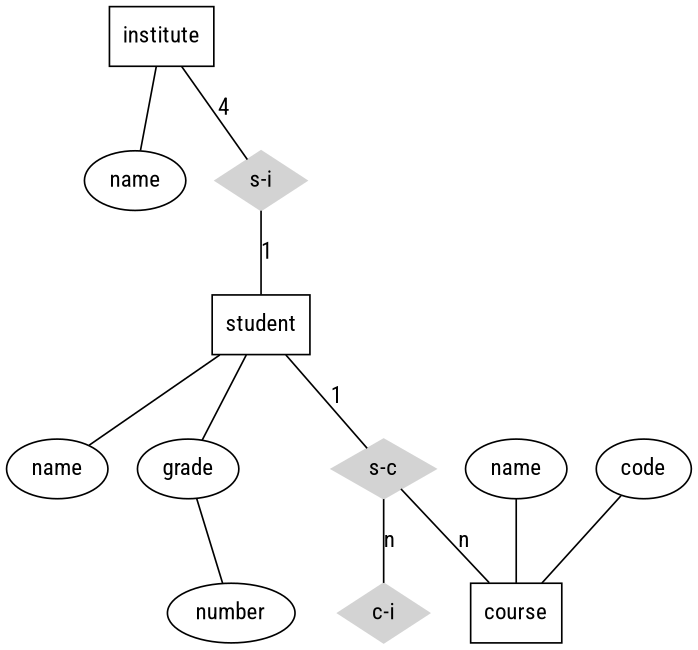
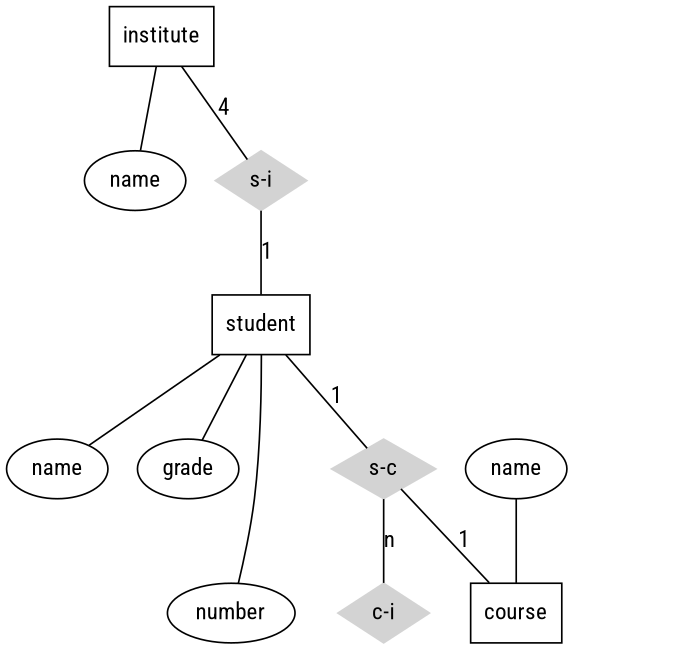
(644, 469) -> none
(210, 541) -> (257, 470)
(464, 541) -> (464, 541)
